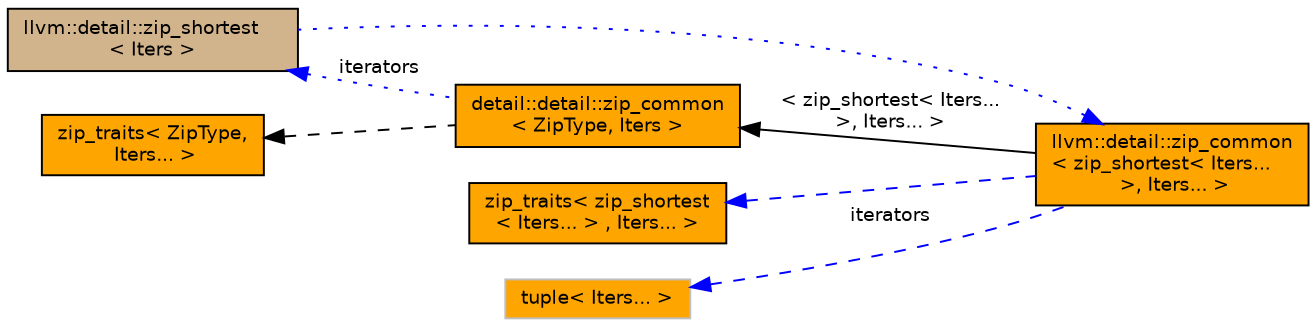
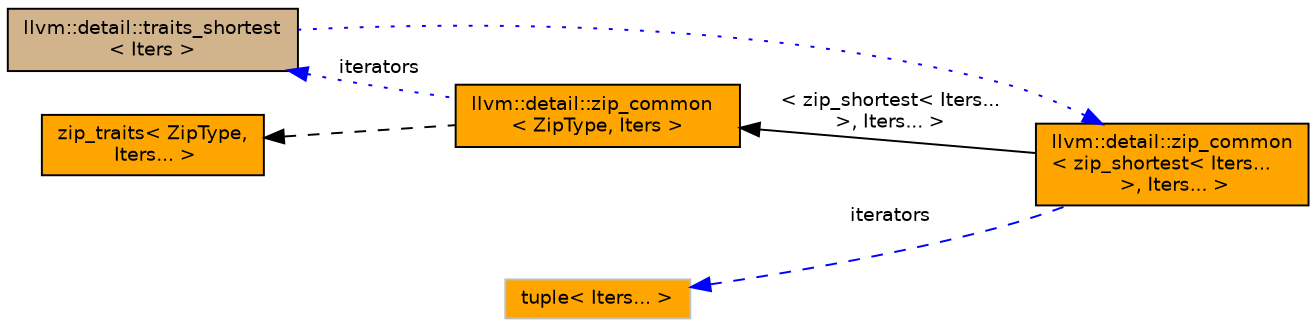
(153, 40) -> (153, 40)
(598, 116) -> (598, 116)
(598, 213) -> none
